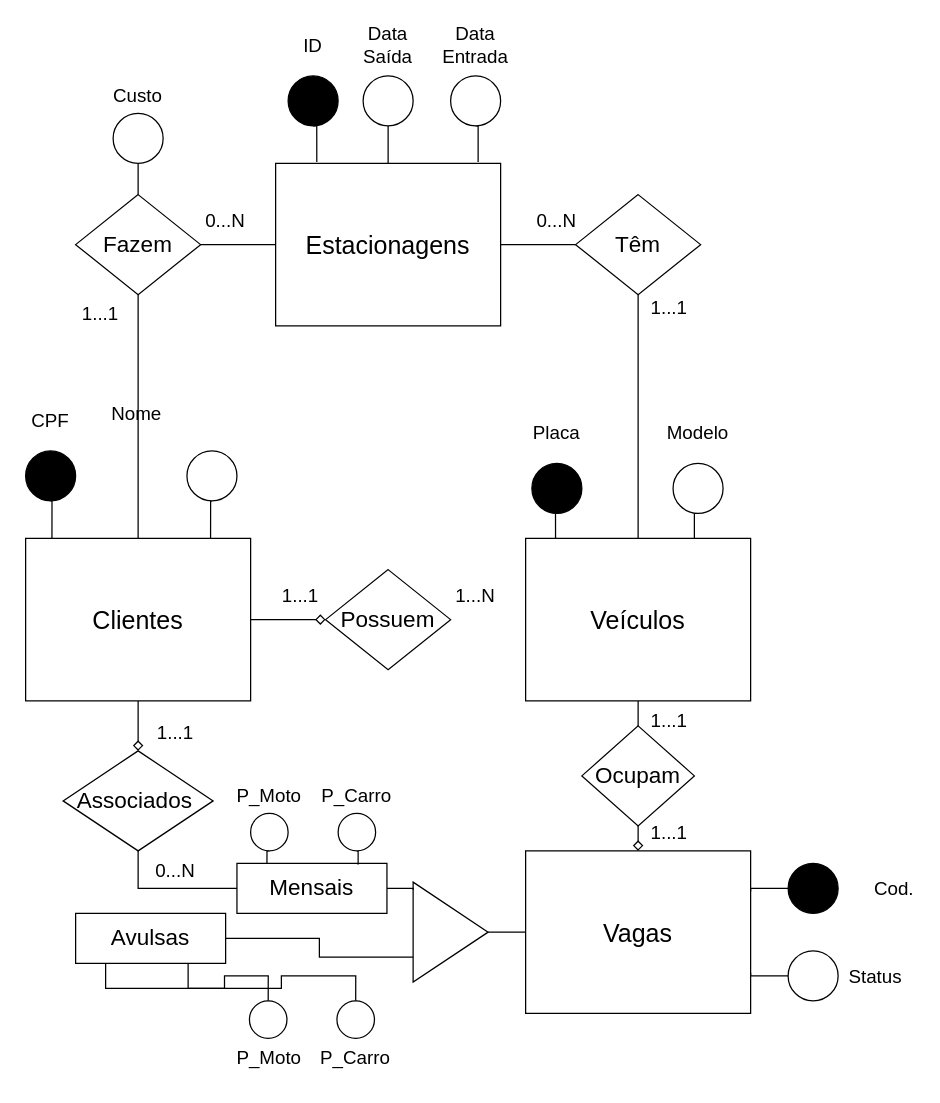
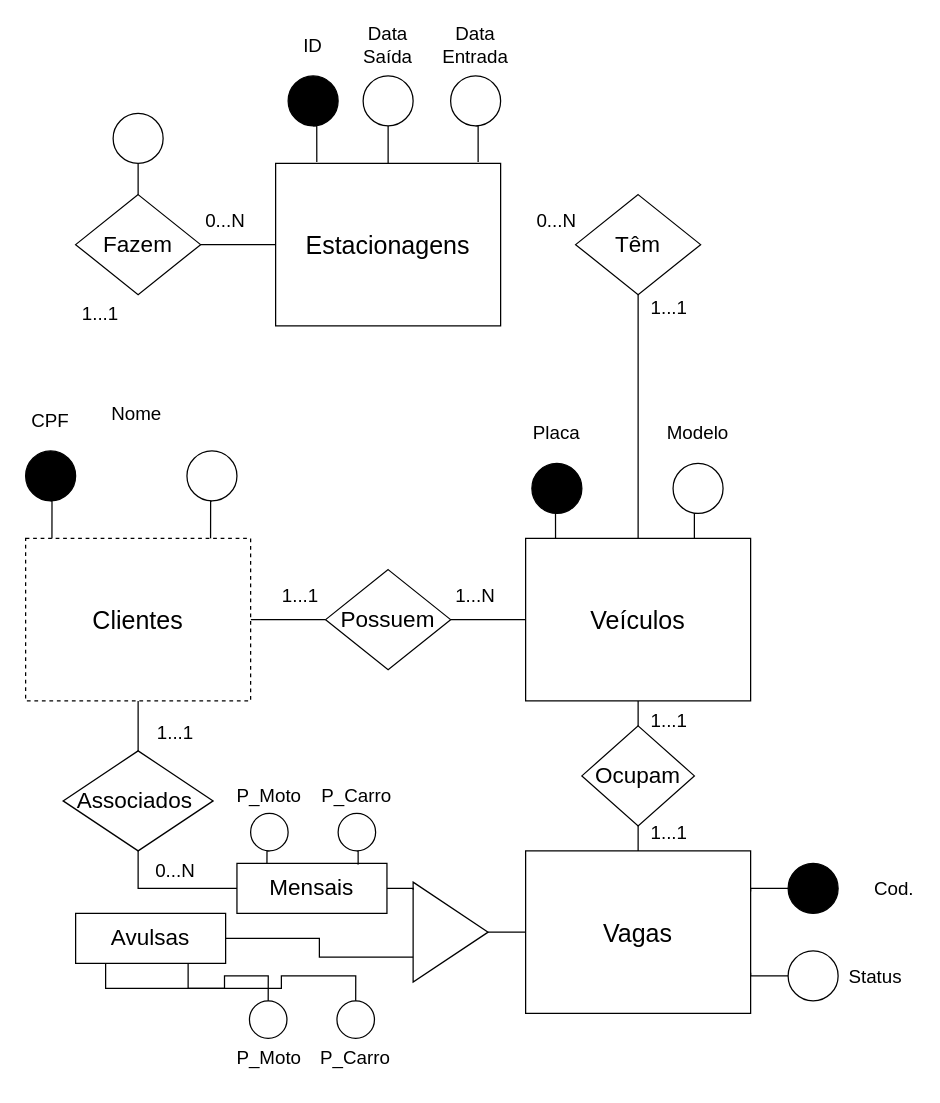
(138, 94) -> none
(539, 244) -> none
(138, 416) -> none
(138, 619) -> (138, 619)
(315, 619) -> (319, 619)
none -> (488, 619)
(138, 740) -> (138, 745)
(638, 840) -> (638, 845)
